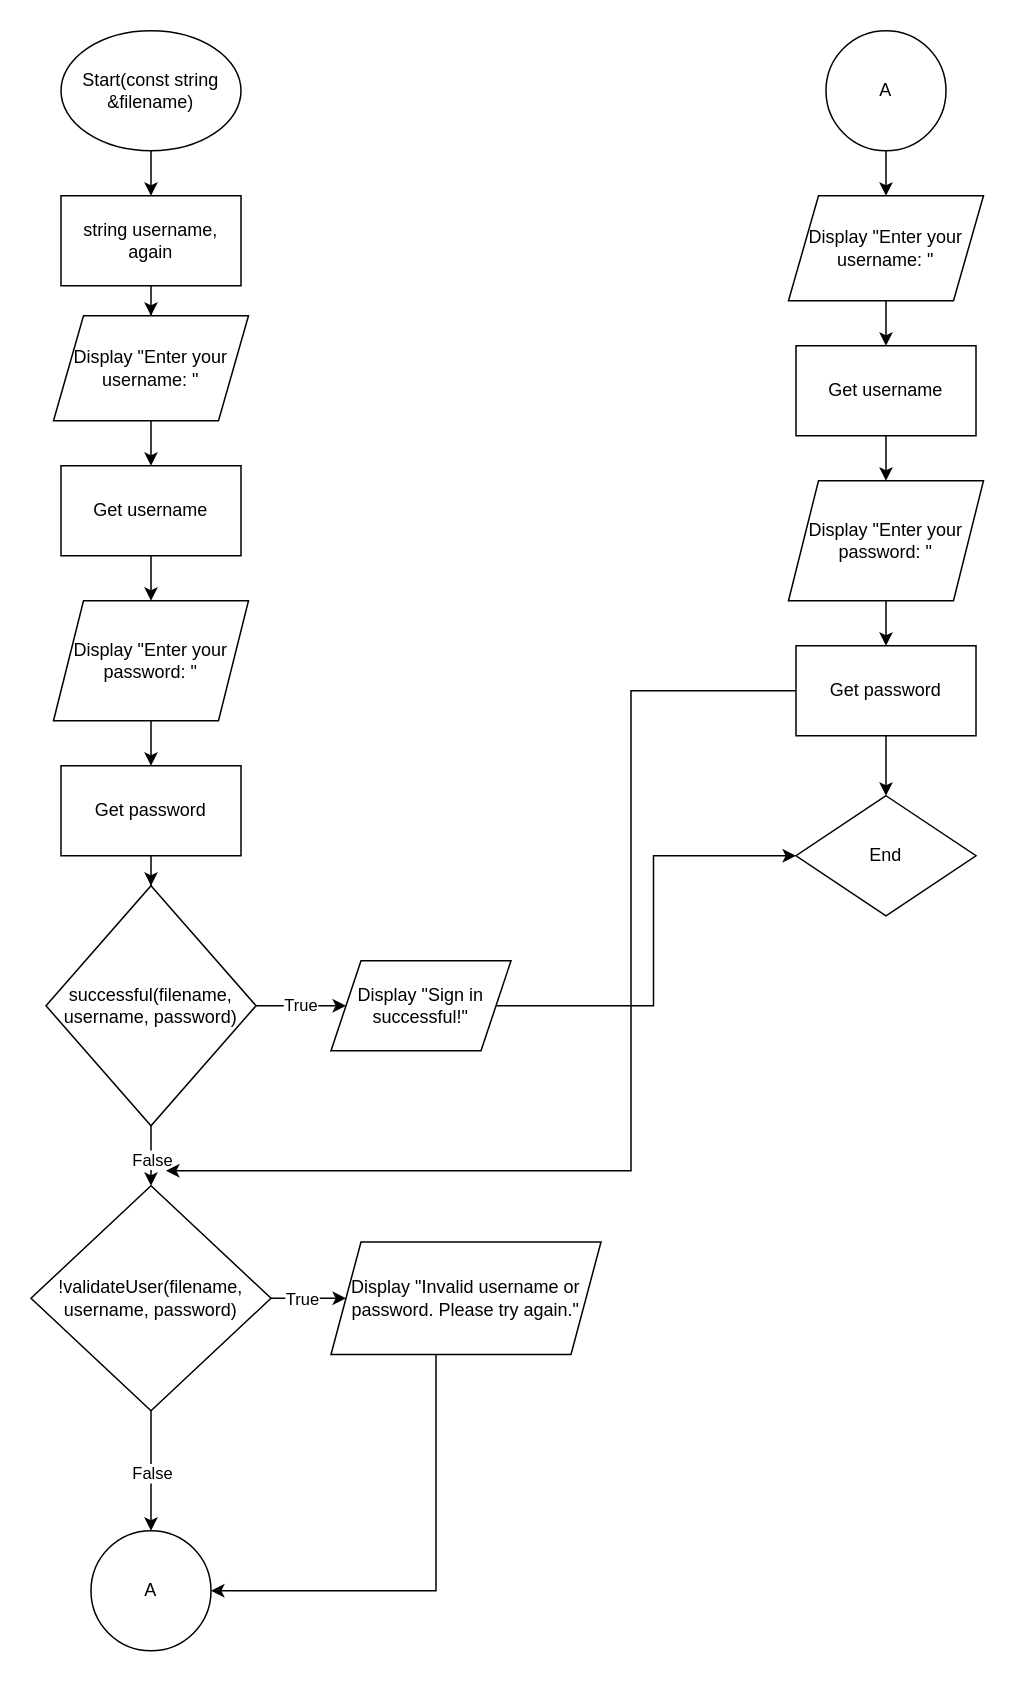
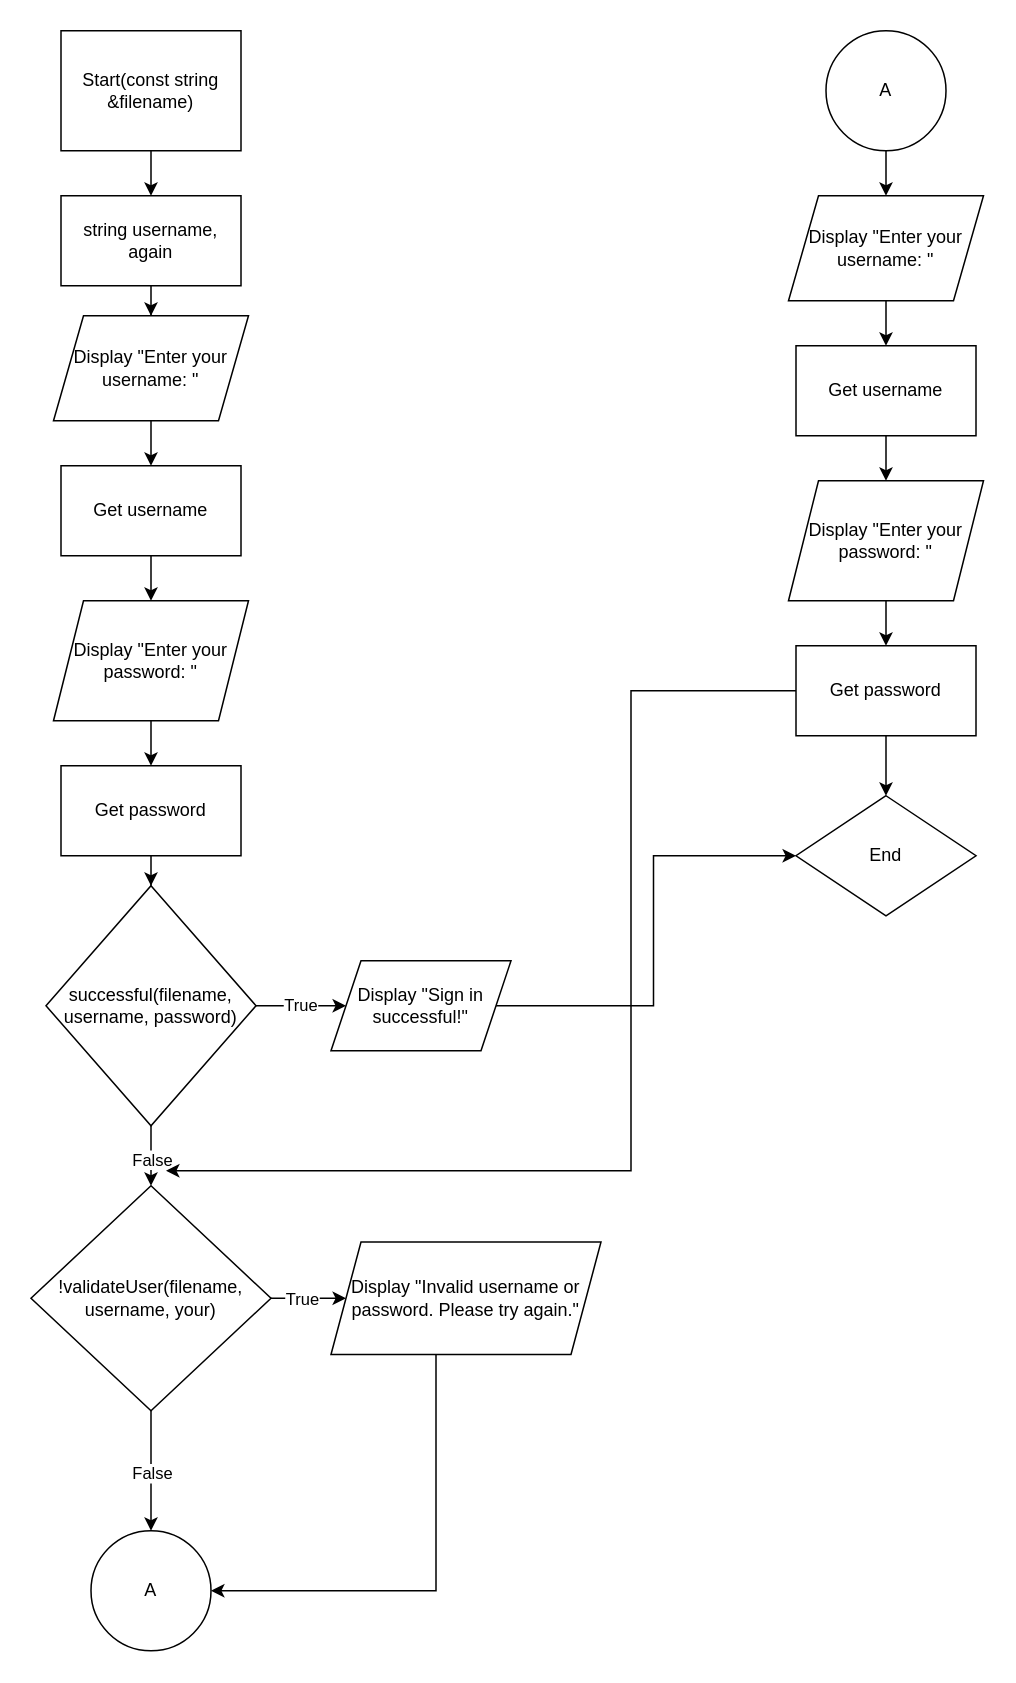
(151, 91) -> (151, 91)
(151, 1298) -> (151, 1298)
